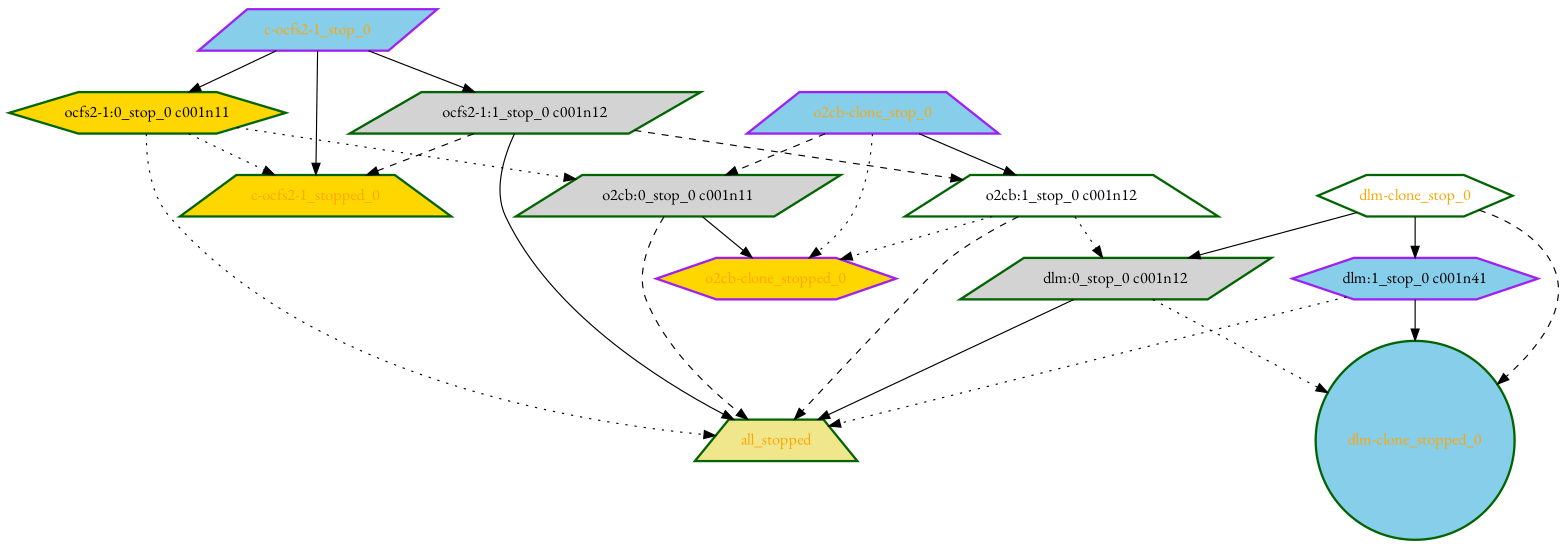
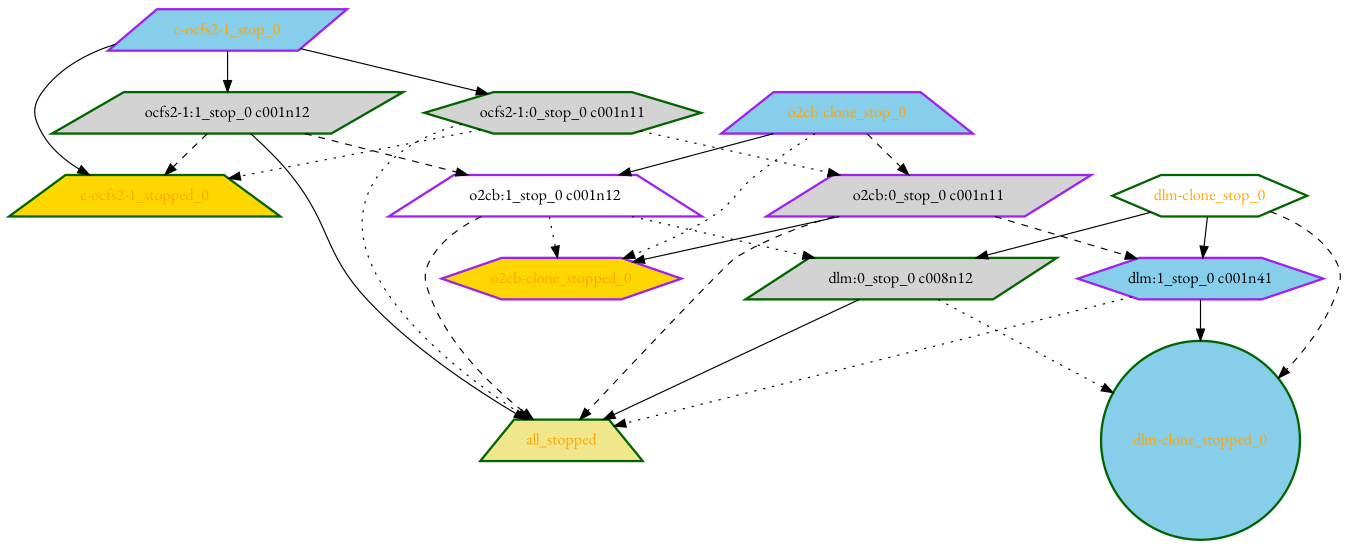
(147, 113) -> (563, 113)
(678, 196) -> (929, 196)
(1062, 196) -> (545, 196)
none -> (1047, 232)
(1116, 279) -> (901, 279)
